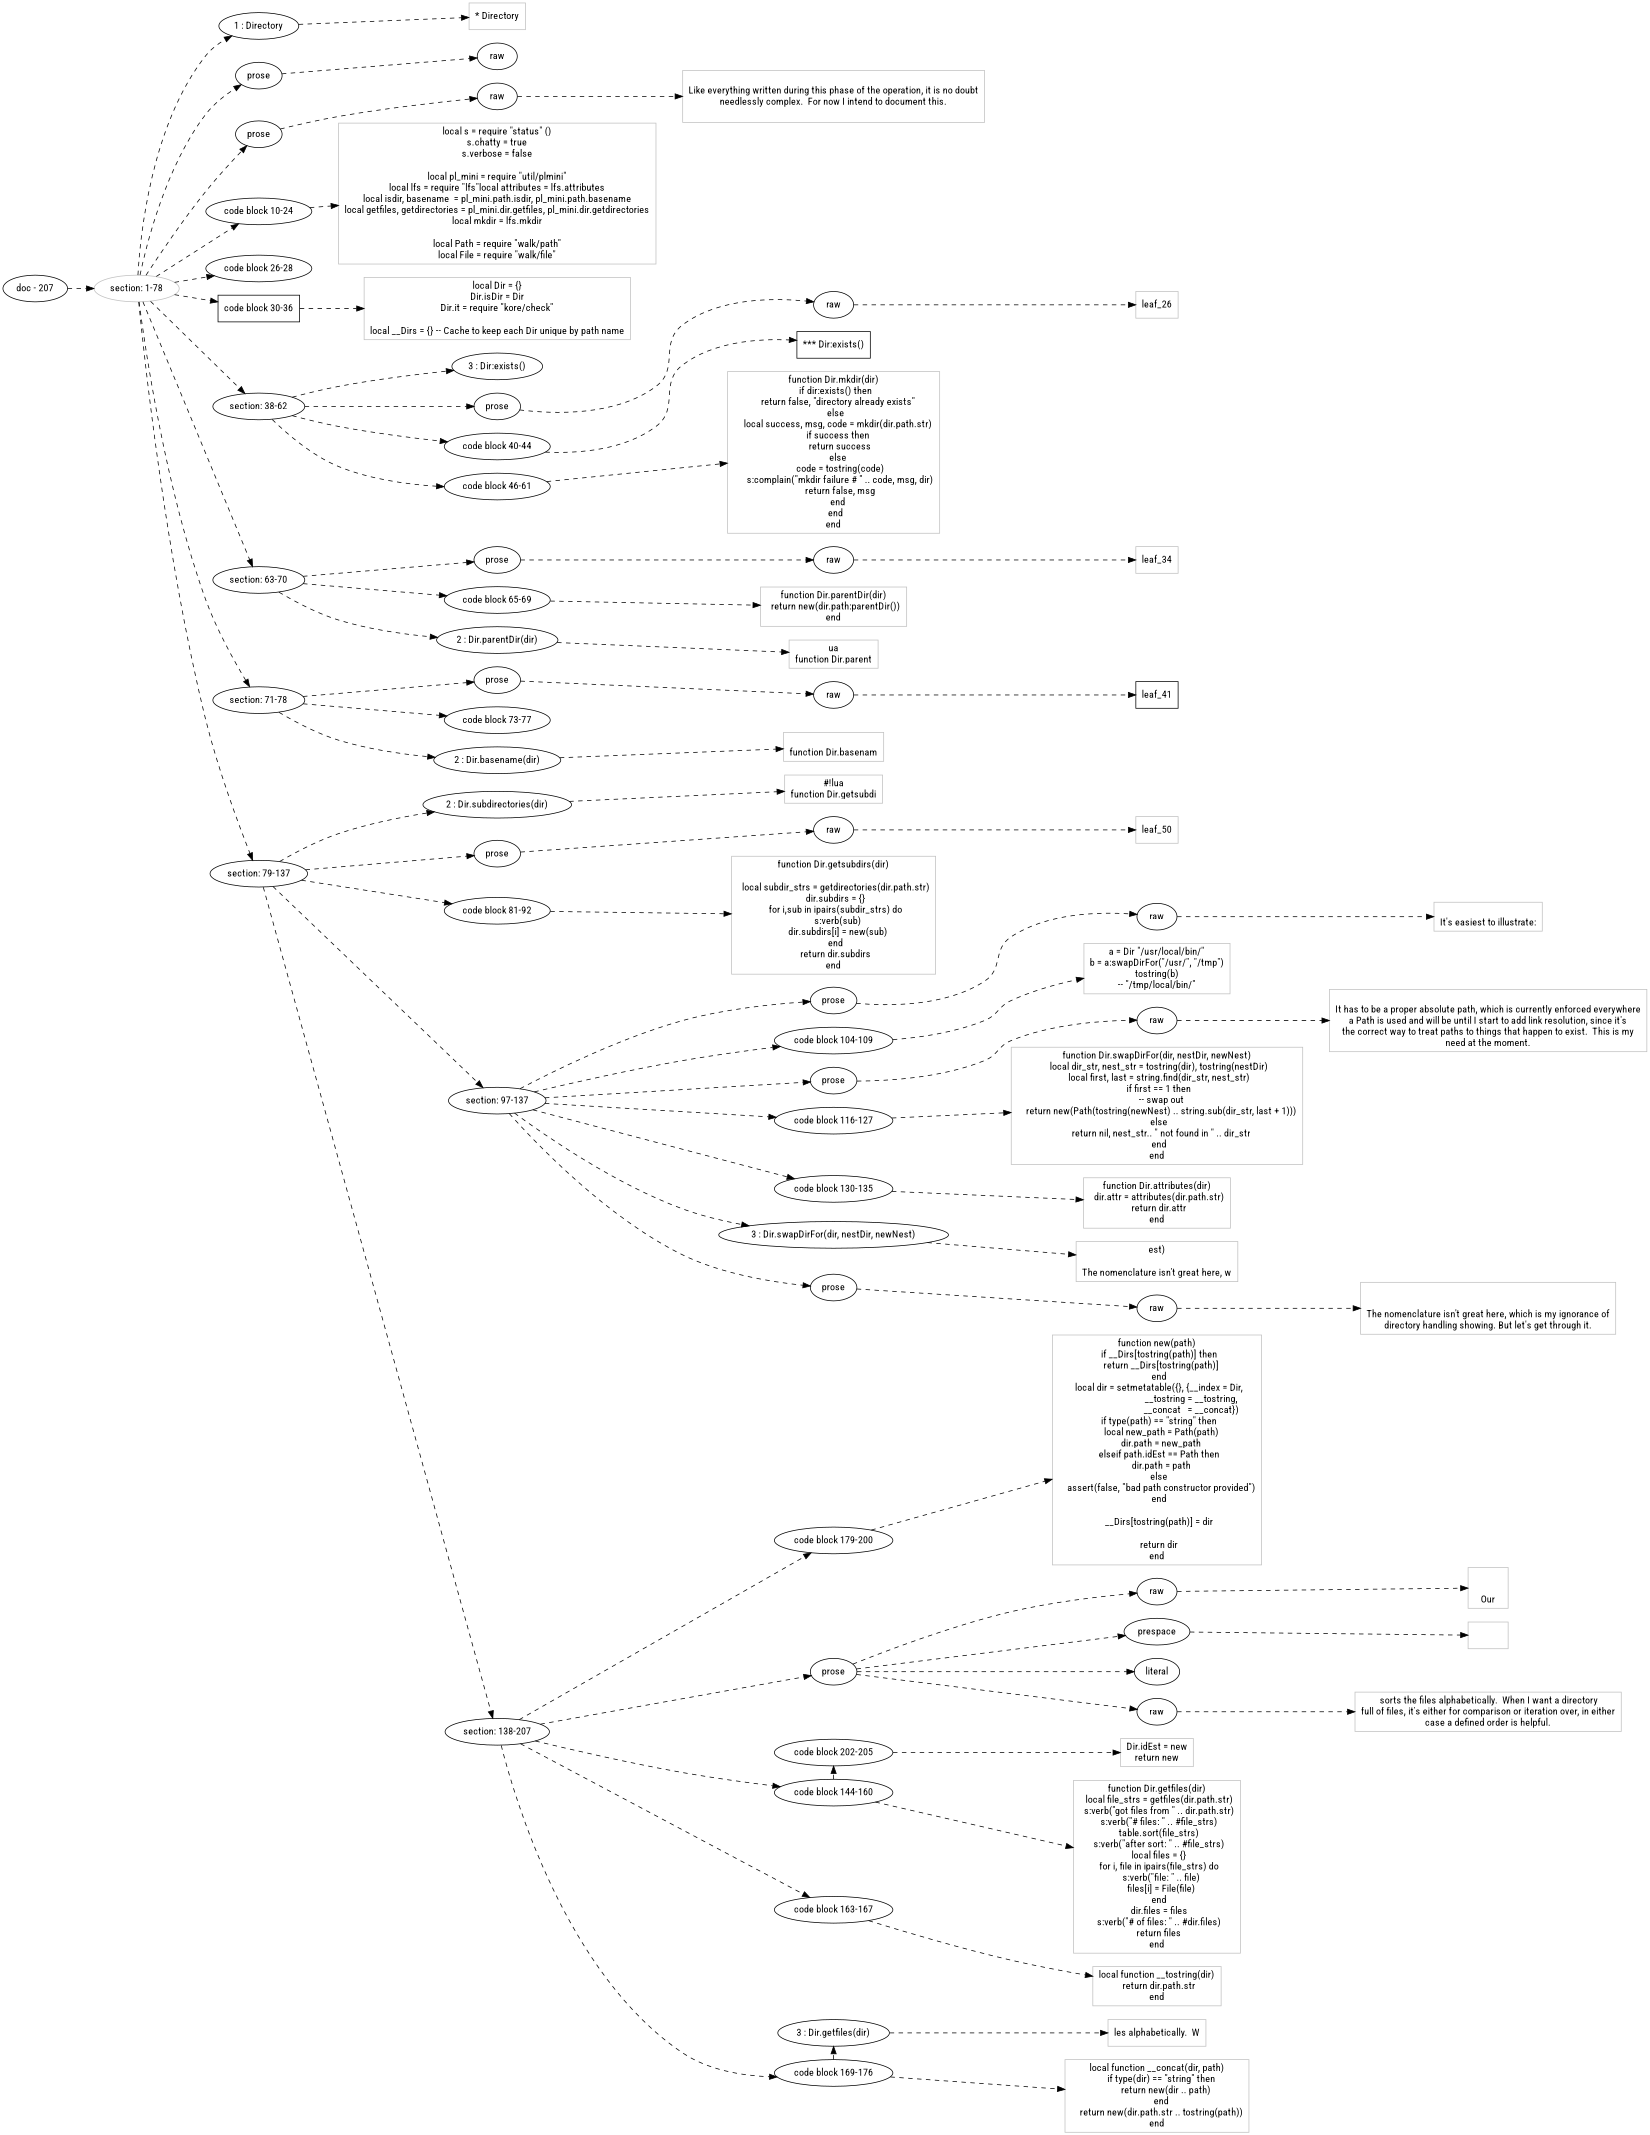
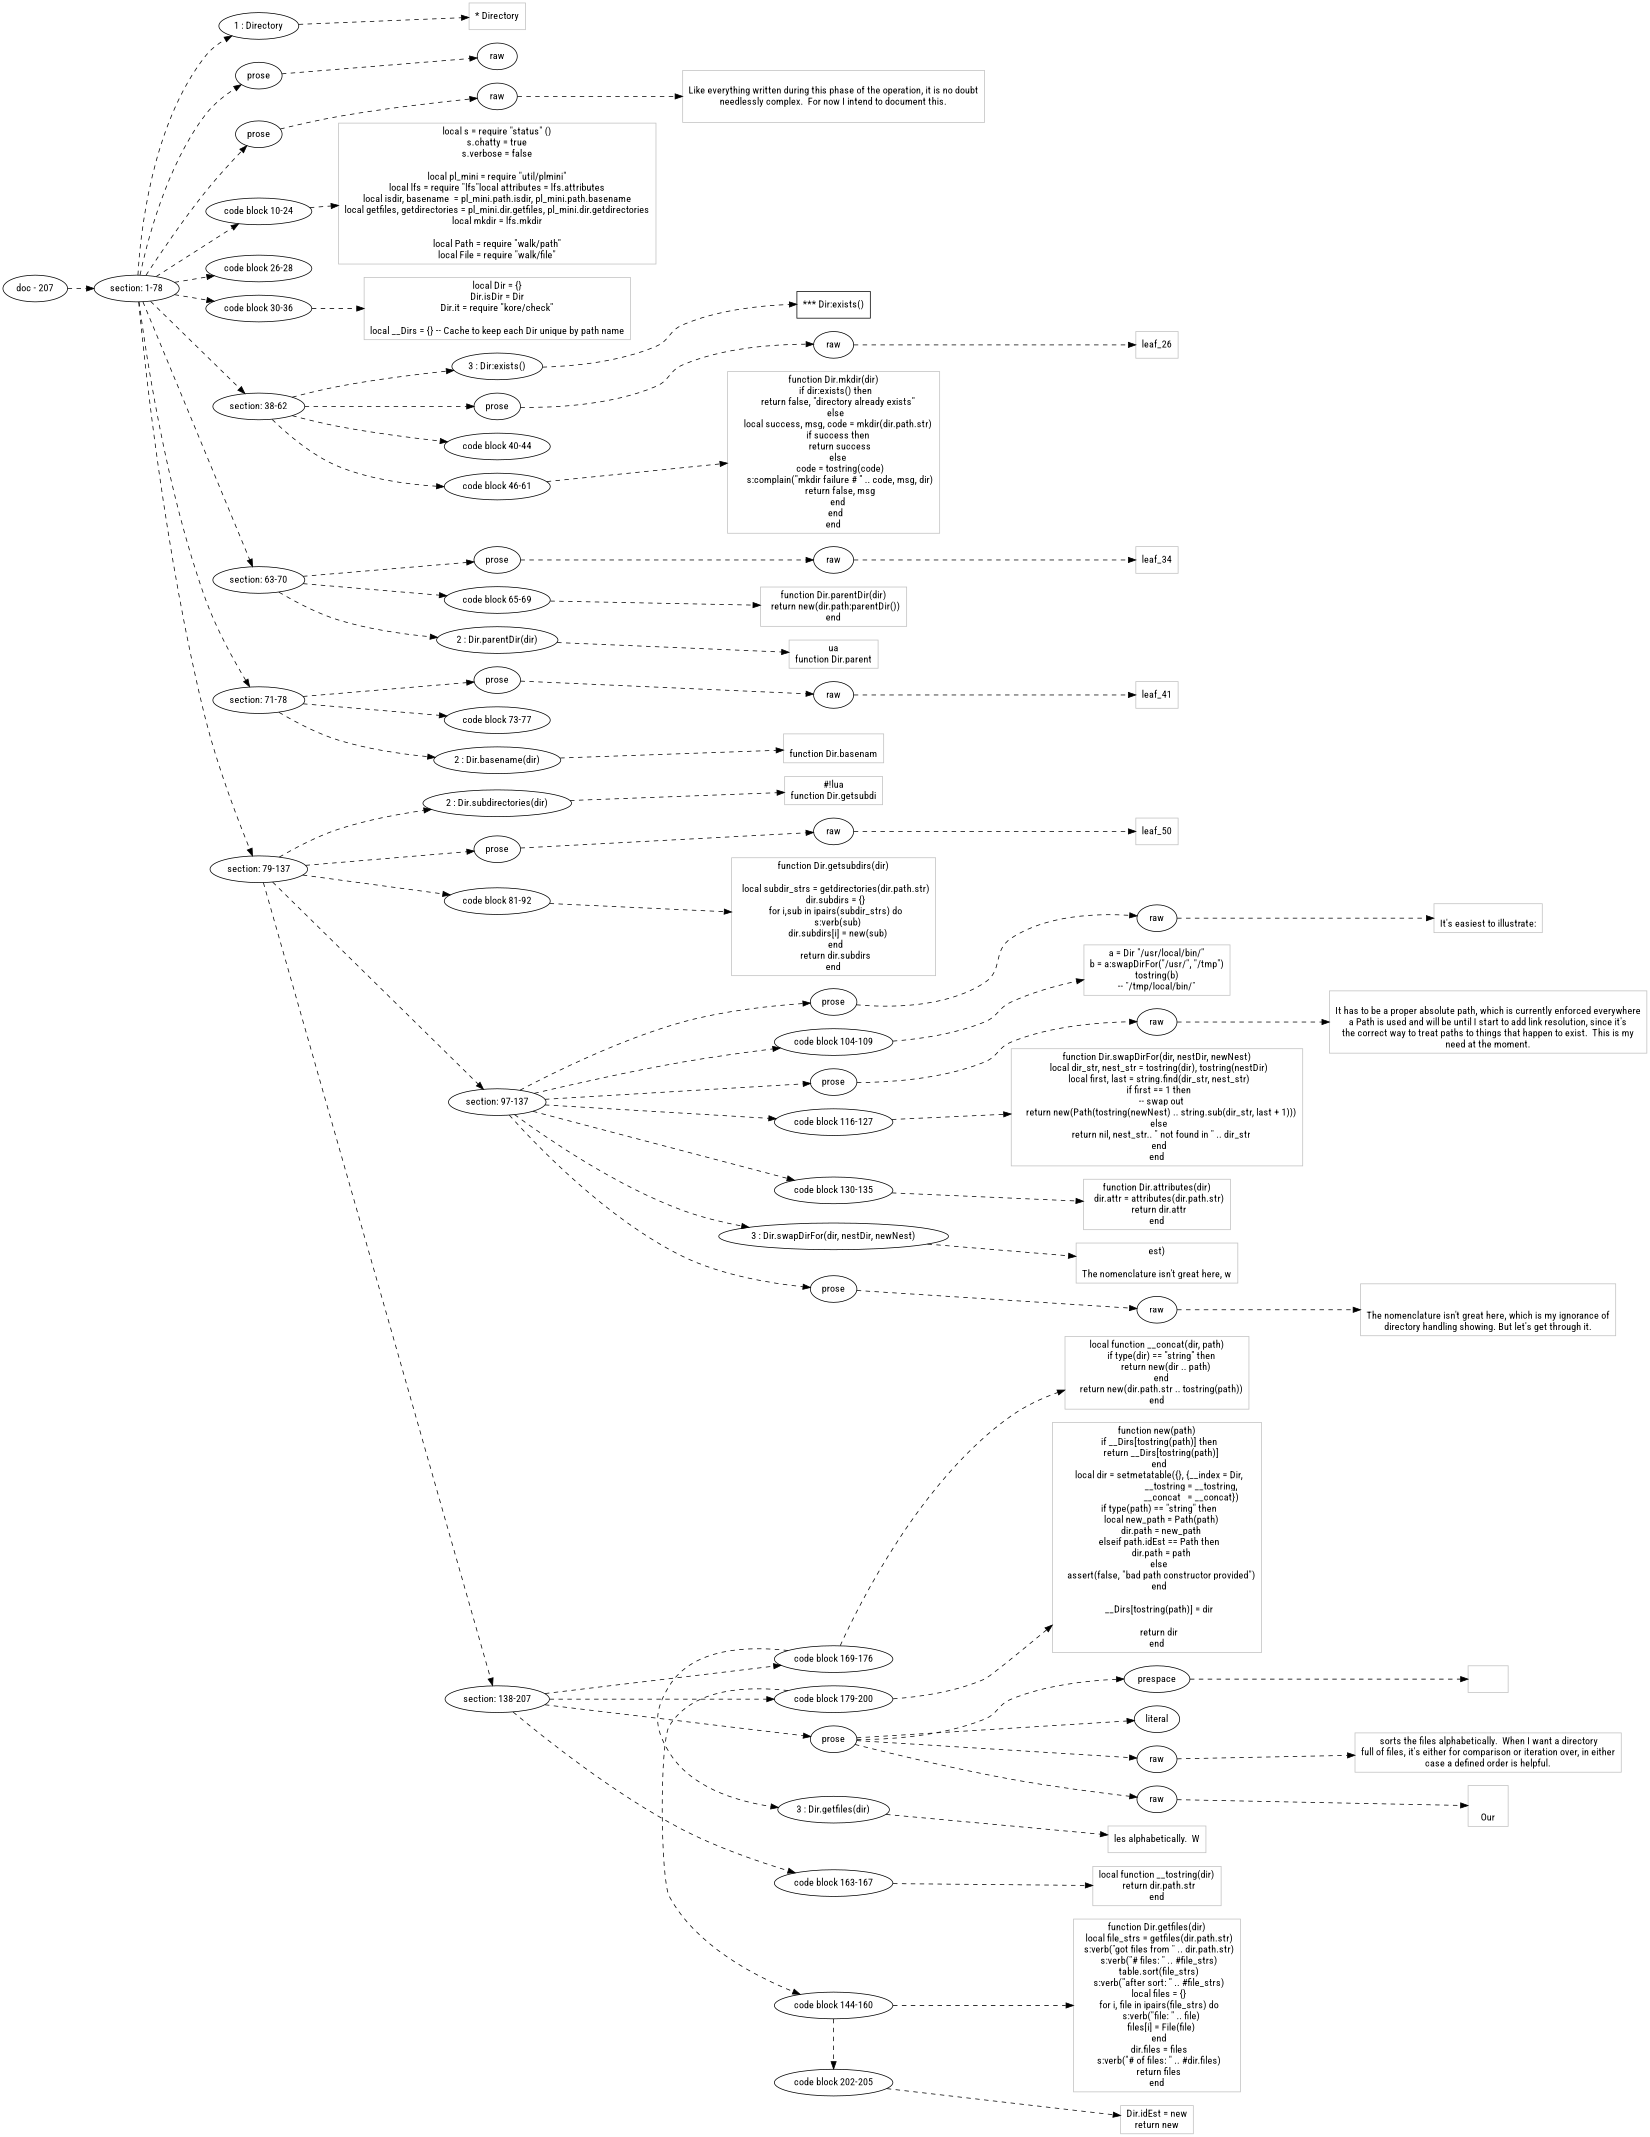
(137, 289) -> (137, 289)
(259, 309) -> (259, 309)
(669, 398) -> (667, 338)
(1157, 695) -> (1157, 695)
(653, 1767) -> (663, 1825)
